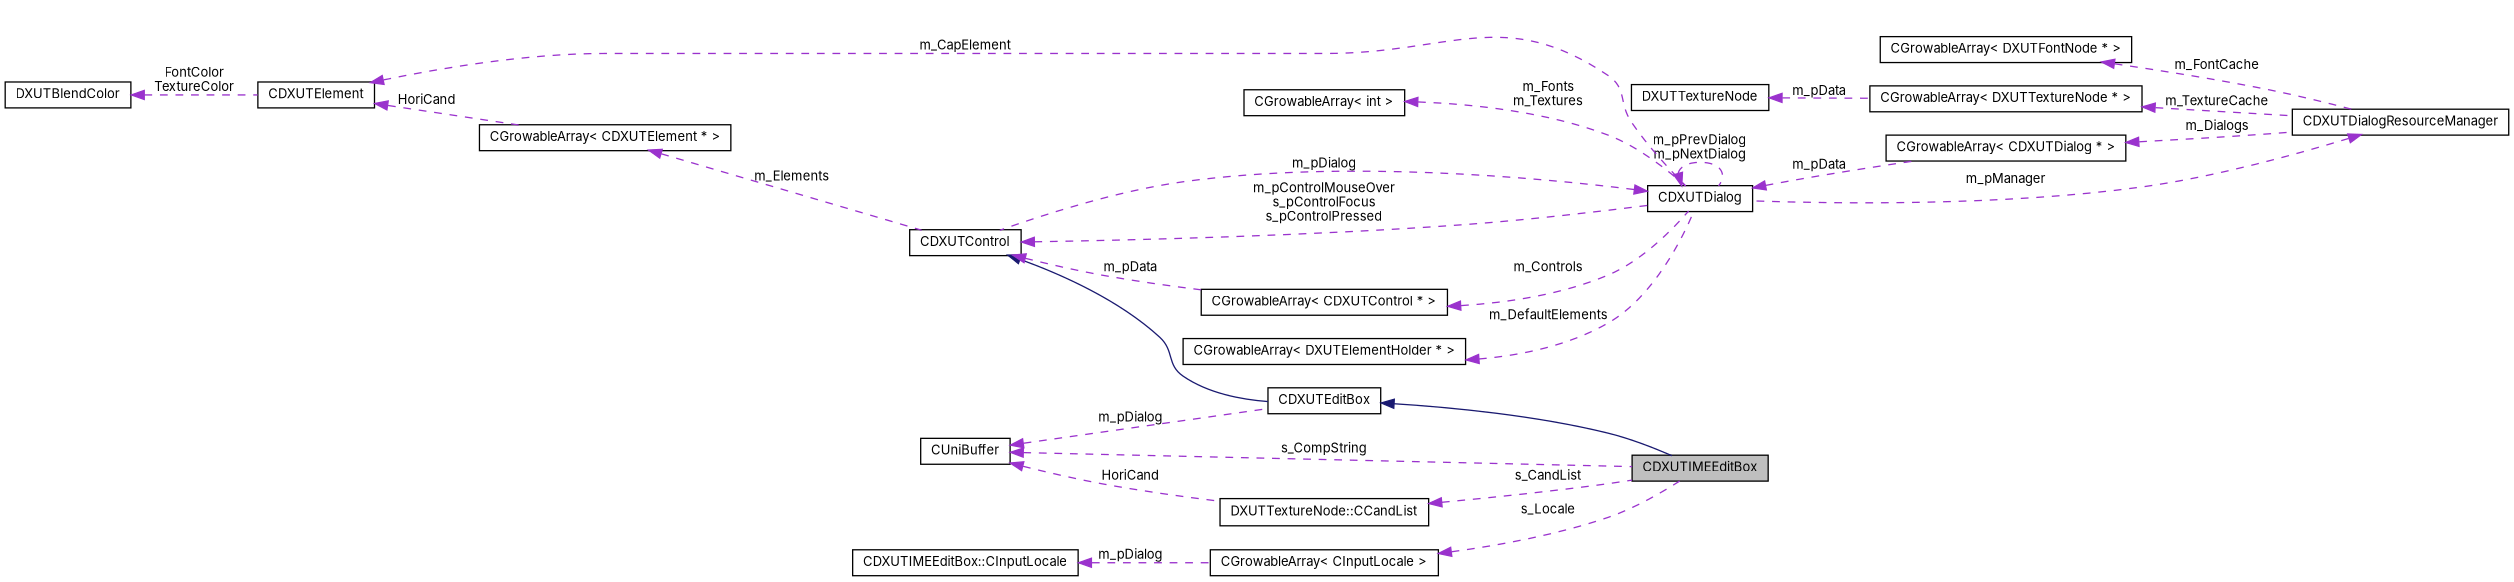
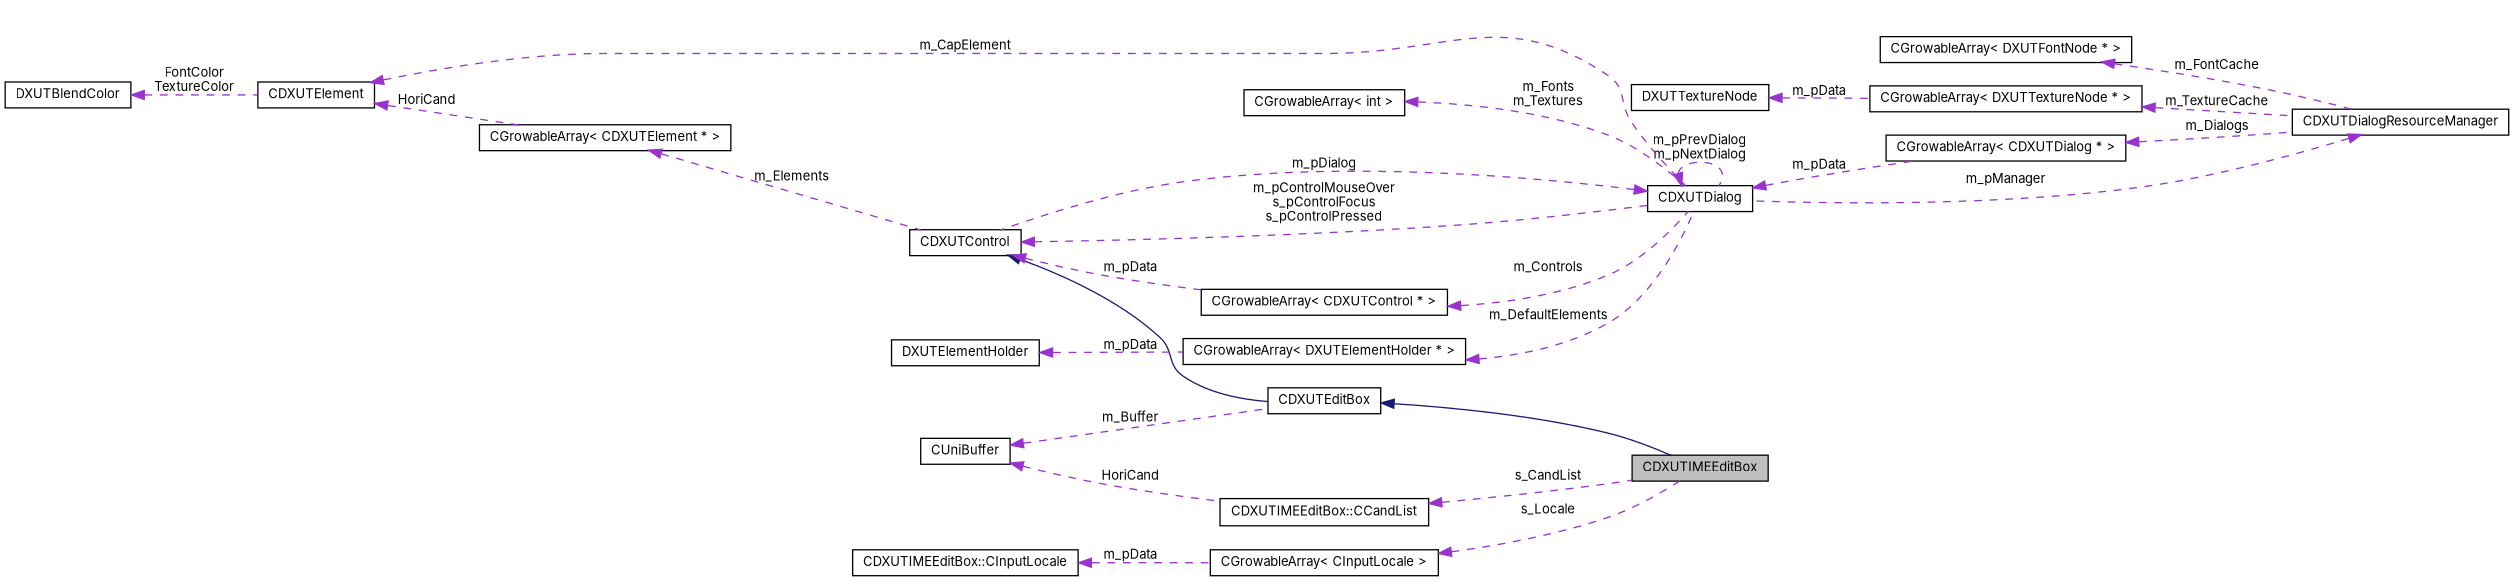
none -> (965, 353)
(1131, 418) -> (1131, 418)
(1328, 460) -> none
(1324, 512) -> (1324, 512)
(1131, 556) -> (1131, 556)
